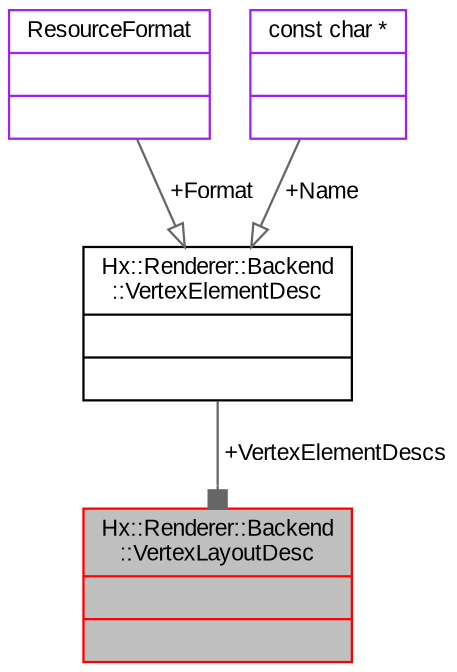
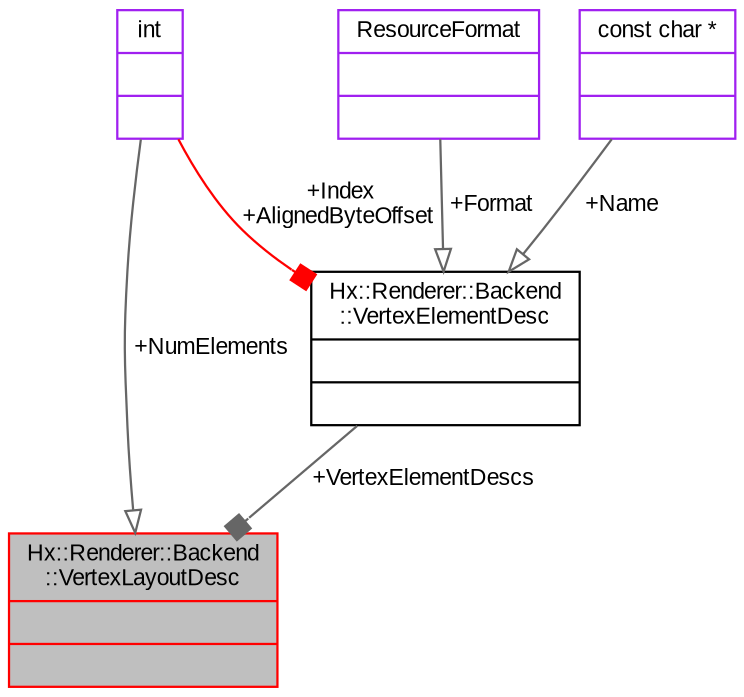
none -> (150, 74)
